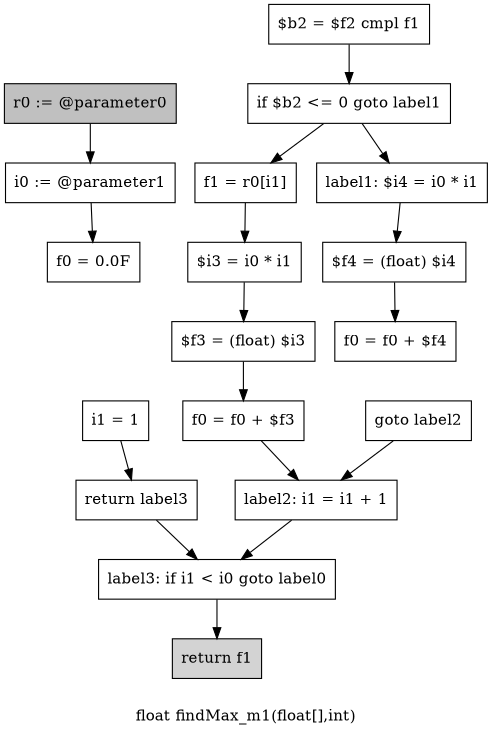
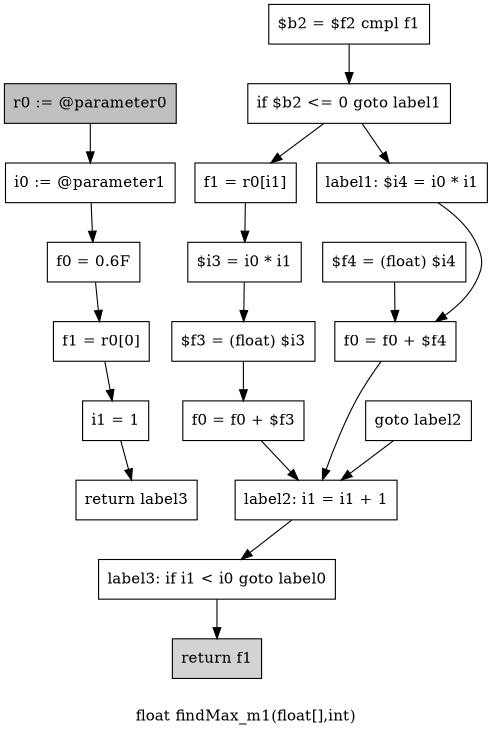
(399, 217) -> (481, 257)
(94, 262) -> (94, 262)
none -> (101, 341)
none -> (350, 413)
(173, 536) -> none
